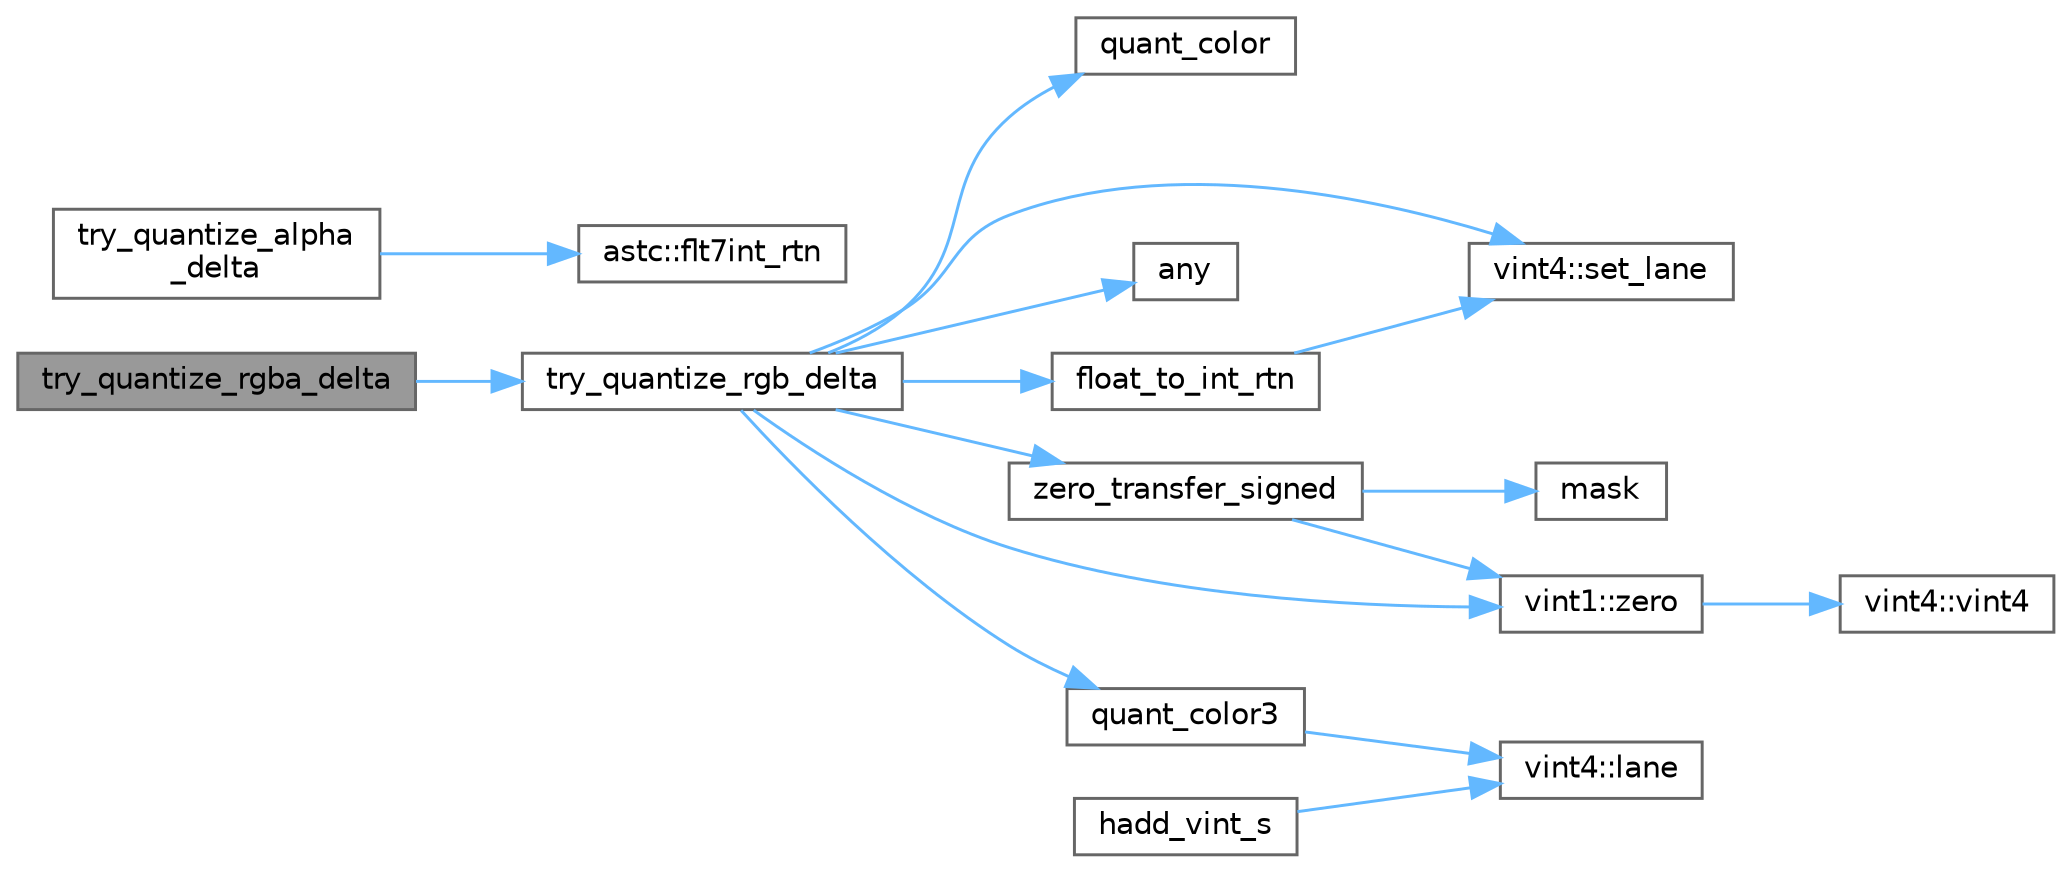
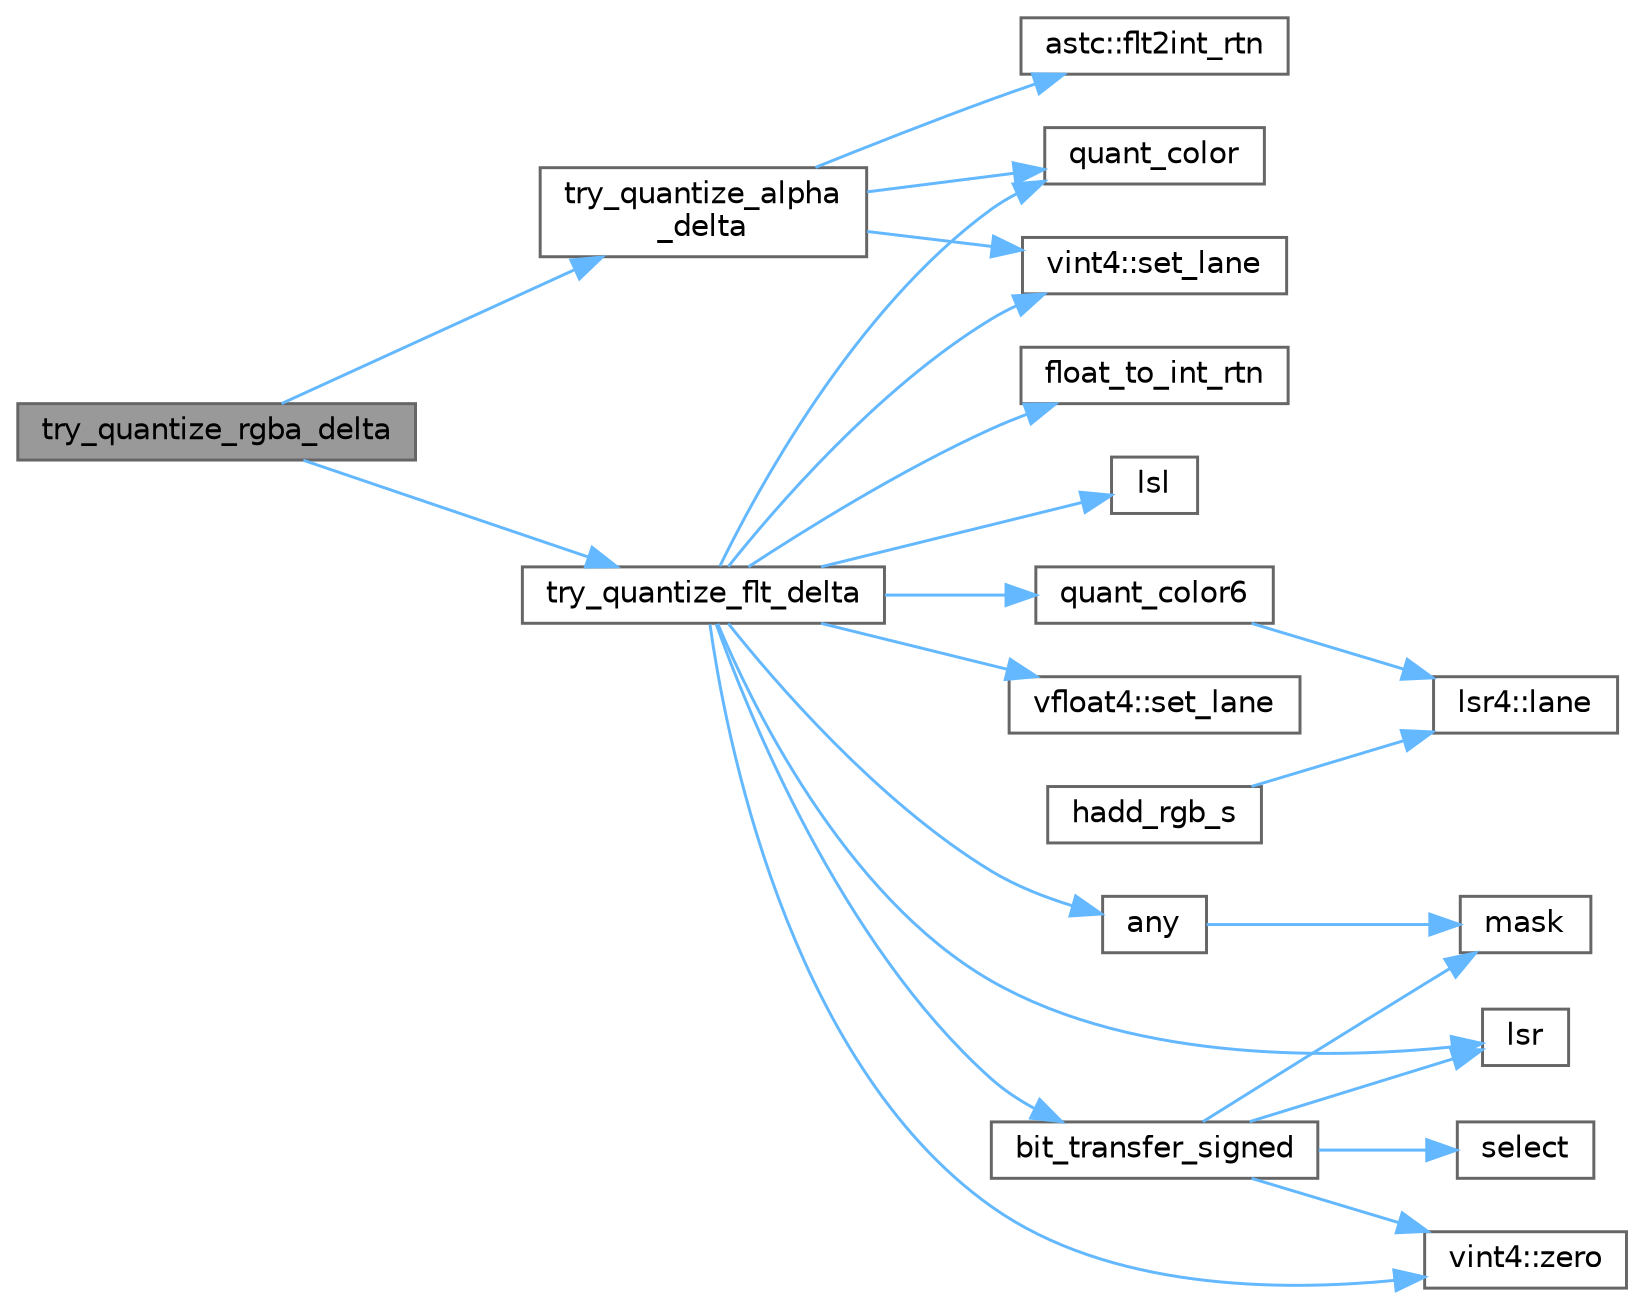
none -> (941, 183)
(712, 254) -> (1155, 46)
(1379, 330) -> (926, 239)
none -> (428, 337)
(712, 381) -> (703, 595)
none -> (1155, 485)
(1186, 491) -> (1155, 1150)
(1601, 604) -> (1526, 1260)
(1947, 604) -> none
none -> (1155, 705)
(1186, 717) -> (1155, 595)
(1601, 770) -> (1526, 705)
(1186, 827) -> (1155, 815)
none -> (1318, 925)
none -> (1526, 1037)
none -> (1526, 1150)
